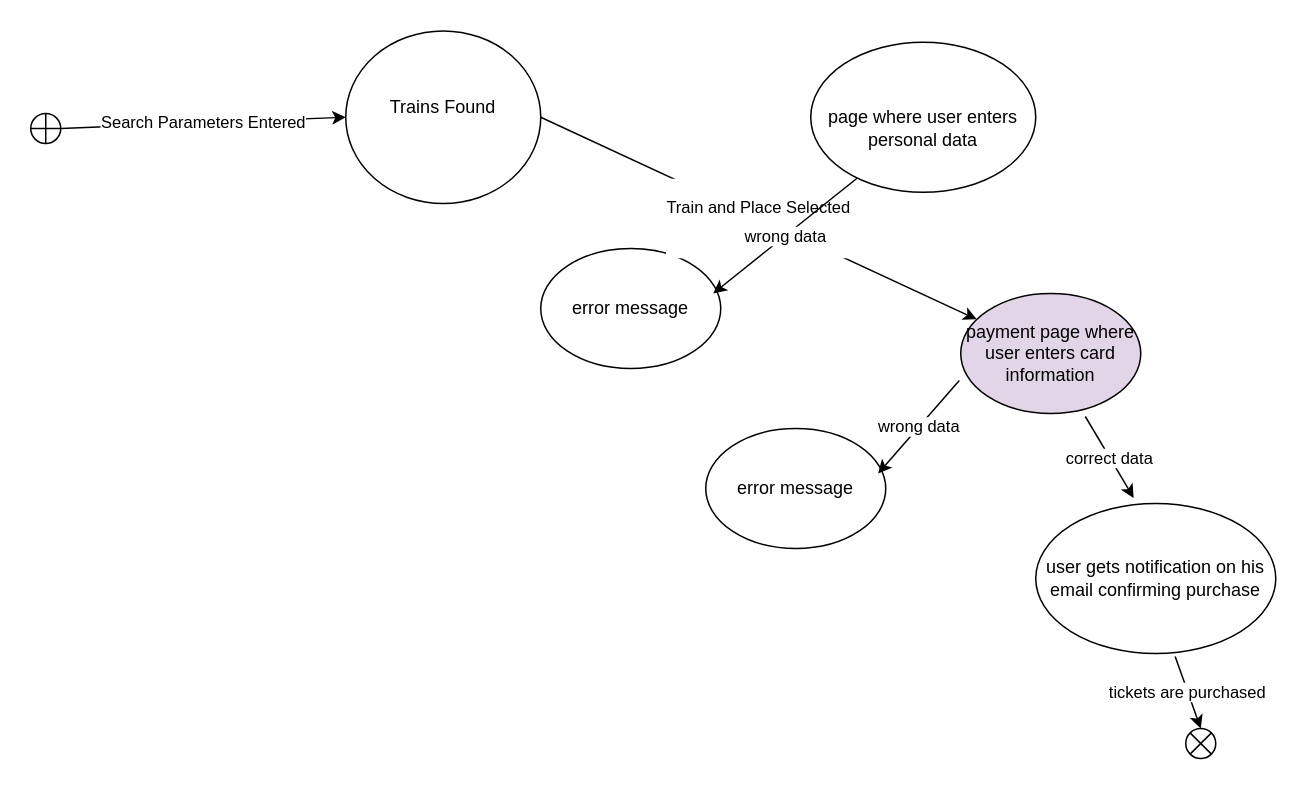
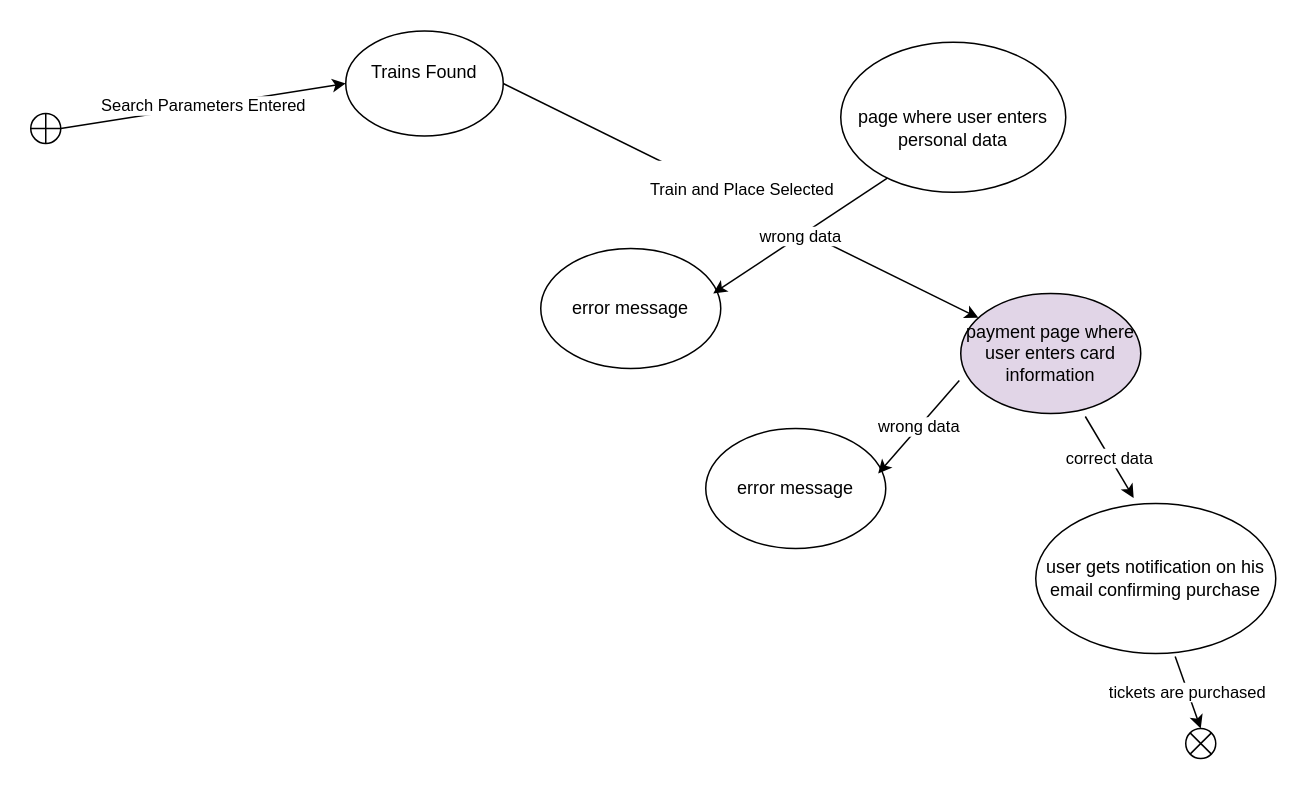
(443, 117) -> (425, 83)
(923, 117) -> (953, 117)
